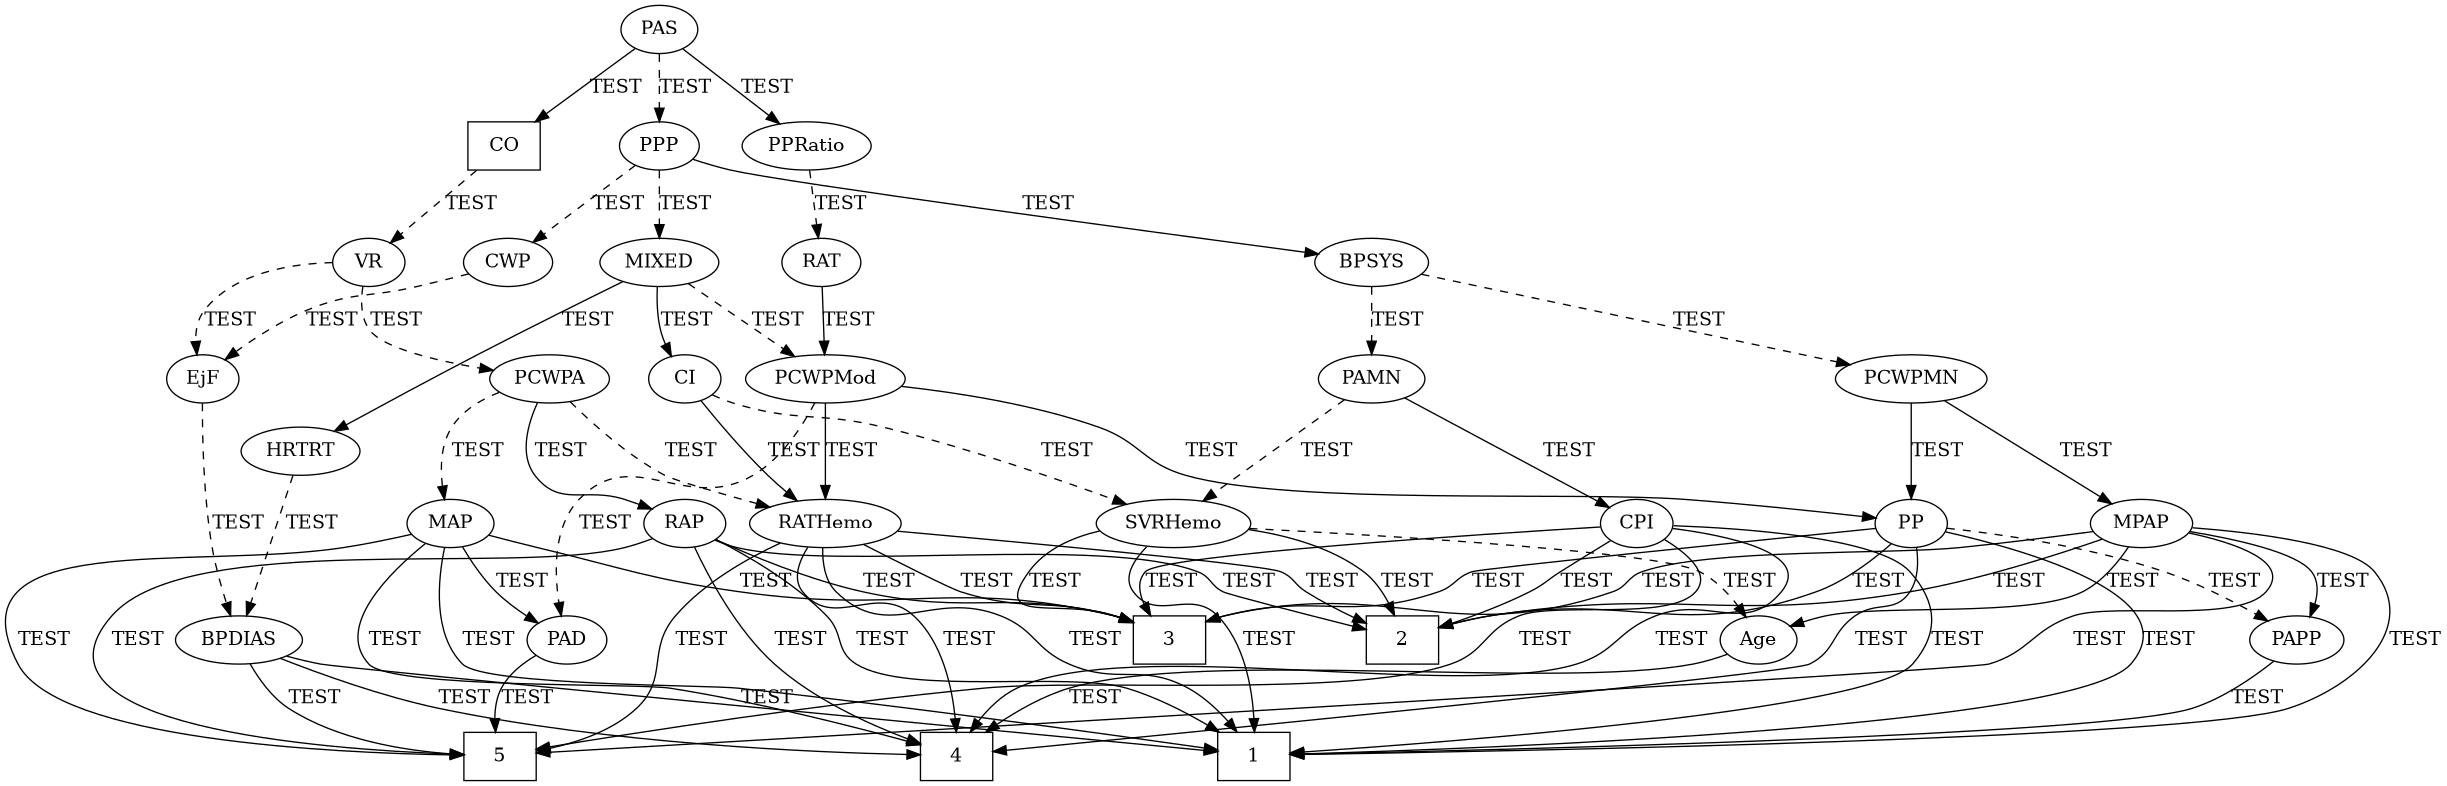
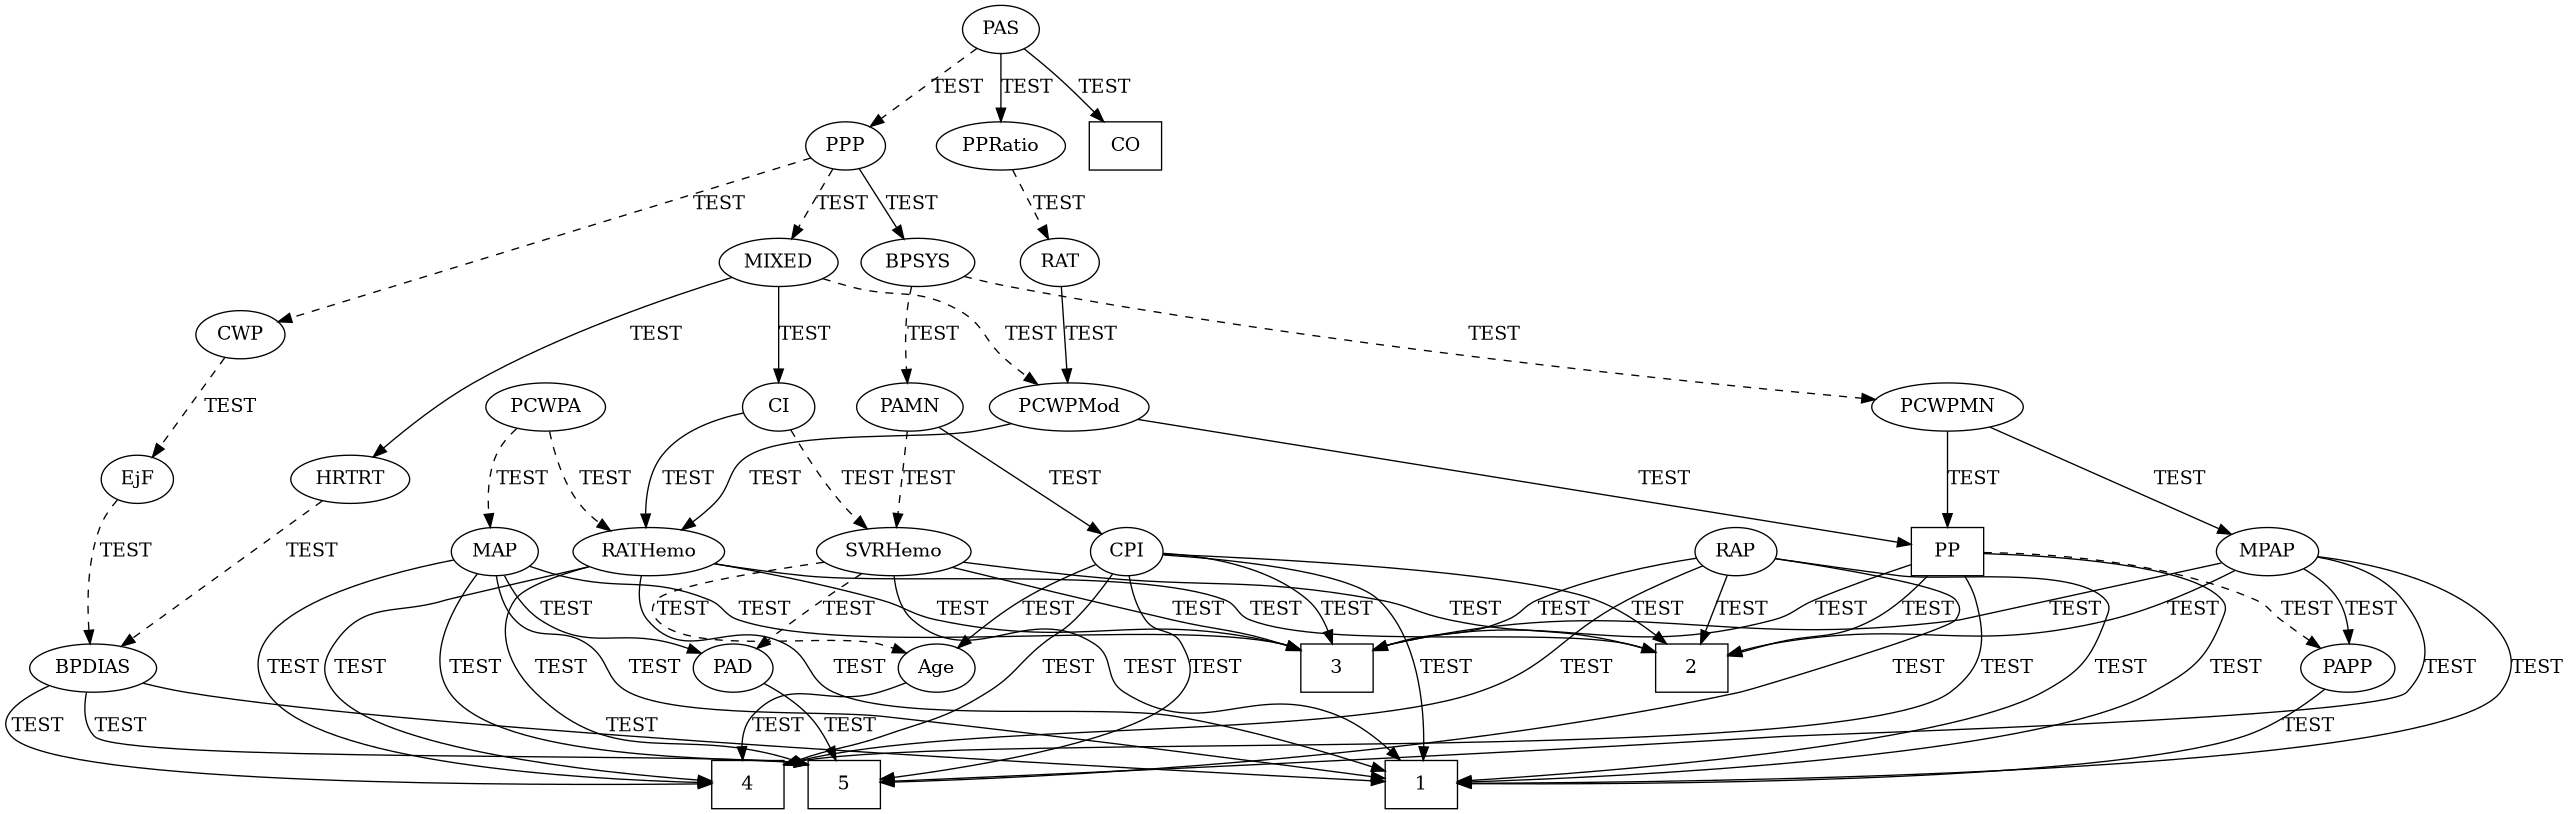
(369, 262) -> none
(648, 479) -> (814, 606)
(548, 487) -> none
(1911, 524) -> (1948, 552)
(1976, 608) -> (1029, 596)
